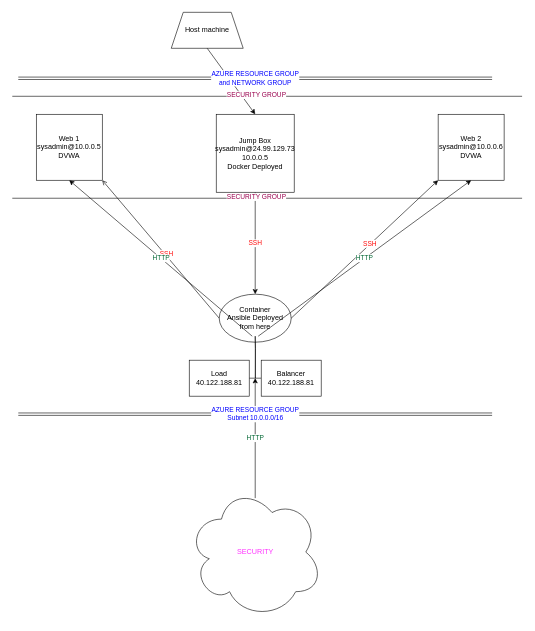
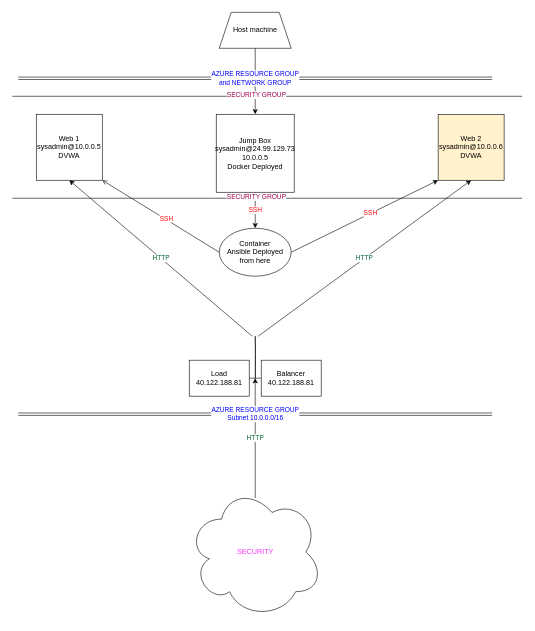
(207, 30) -> (255, 30)
(471, 147) -> (471, 147)
(255, 318) -> (255, 252)
